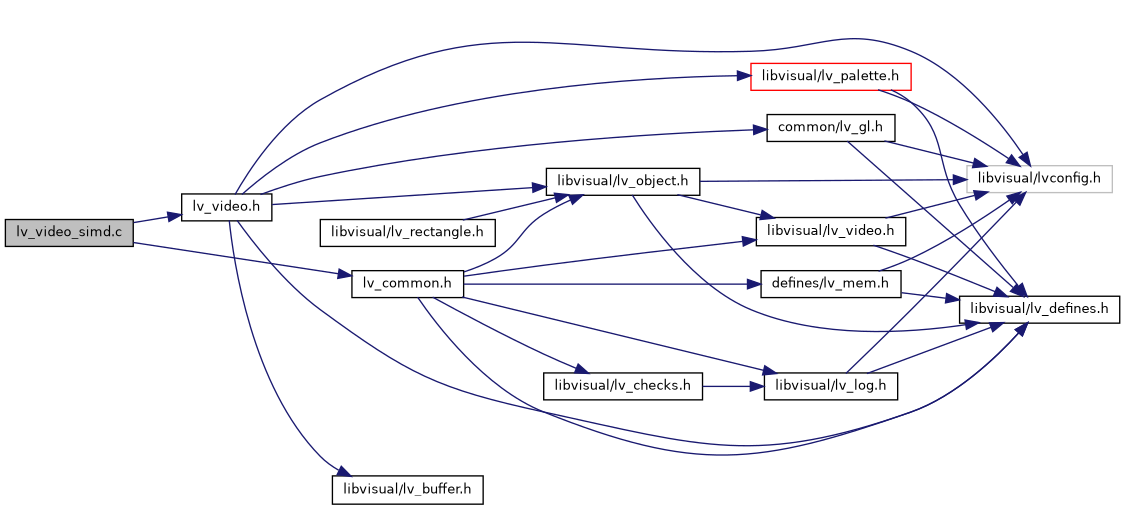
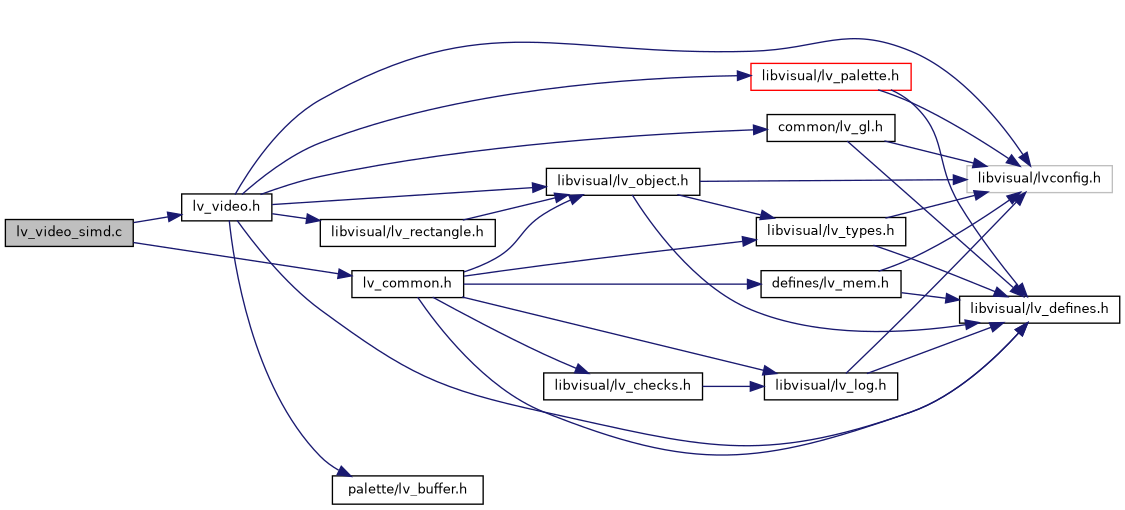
none -> (289, 216)
(831, 232) -> (831, 232)
(408, 490) -> (408, 490)
